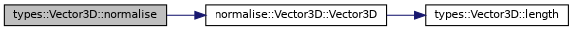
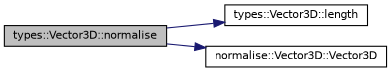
(401, 15) -> (190, 26)
